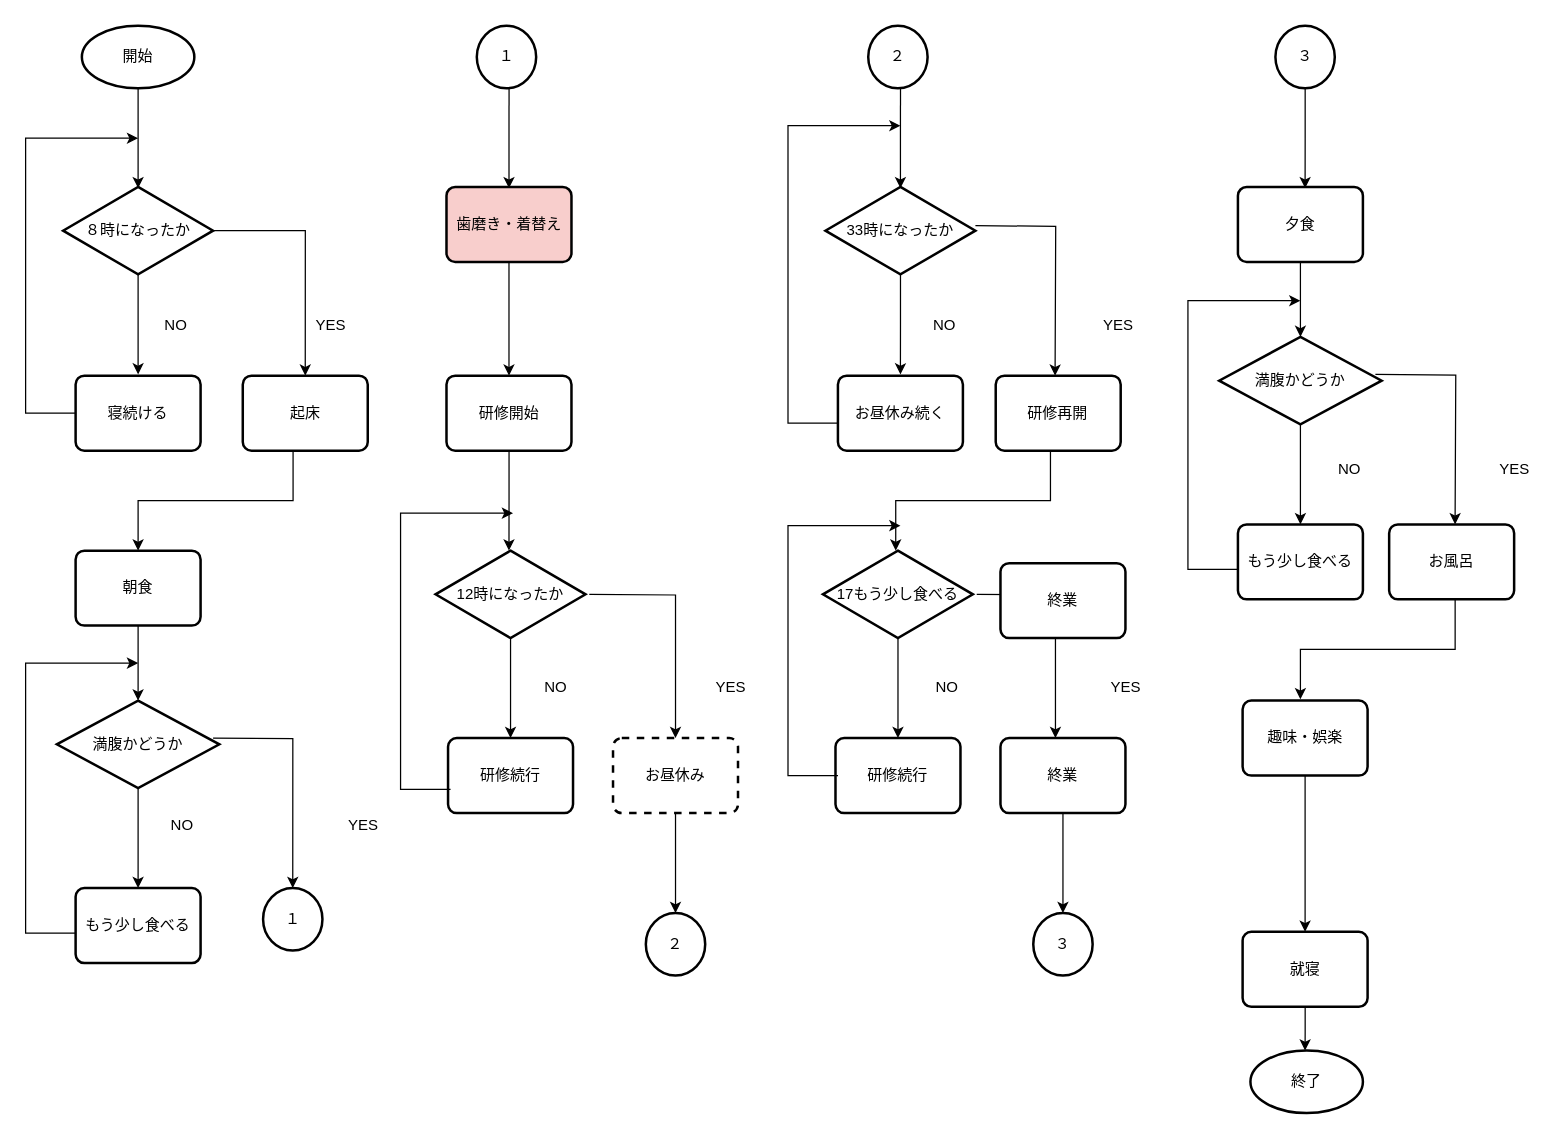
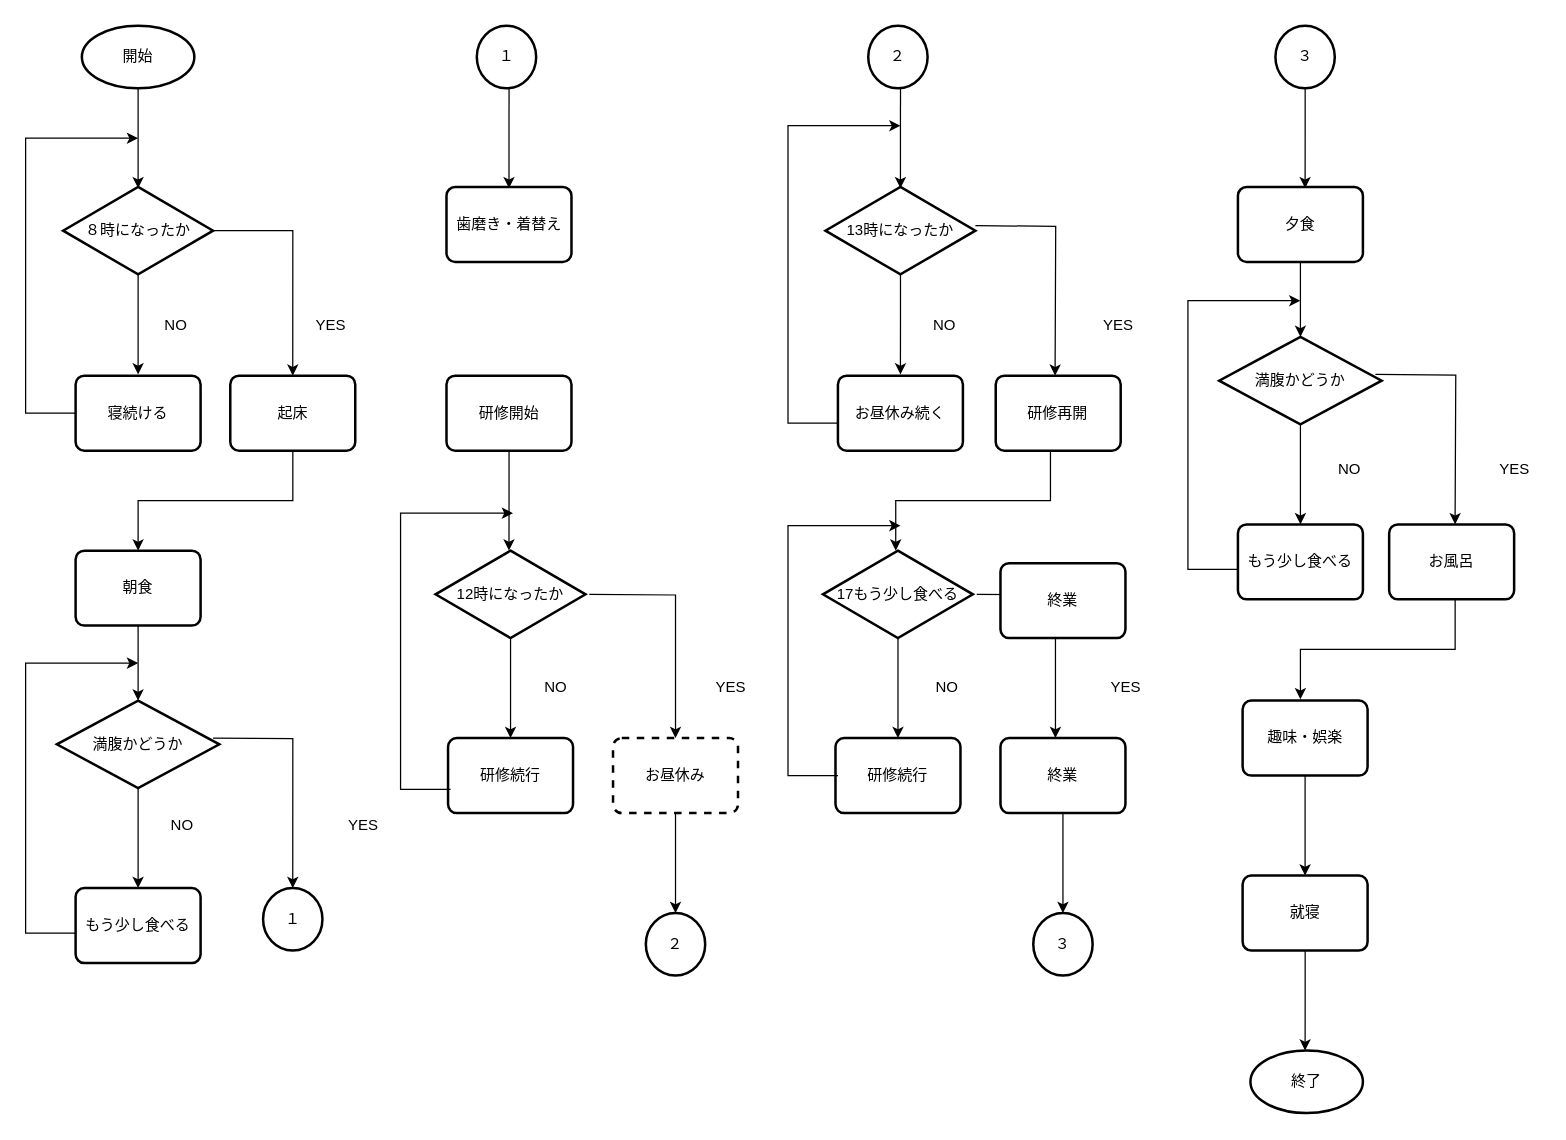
(509, 224) -> (509, 224)
(901, 231) -> (901, 231)
(509, 314) -> none
(305, 413) -> (293, 413)
(1305, 969) -> (1305, 913)
